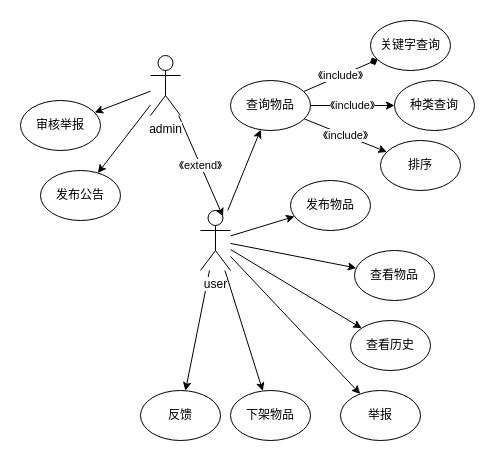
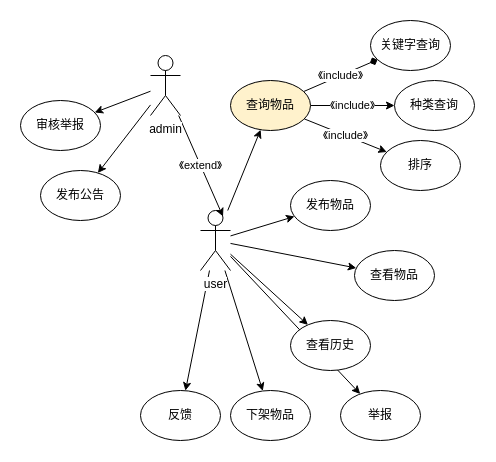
(271, 106) -> (271, 106)
(391, 346) -> (331, 346)
